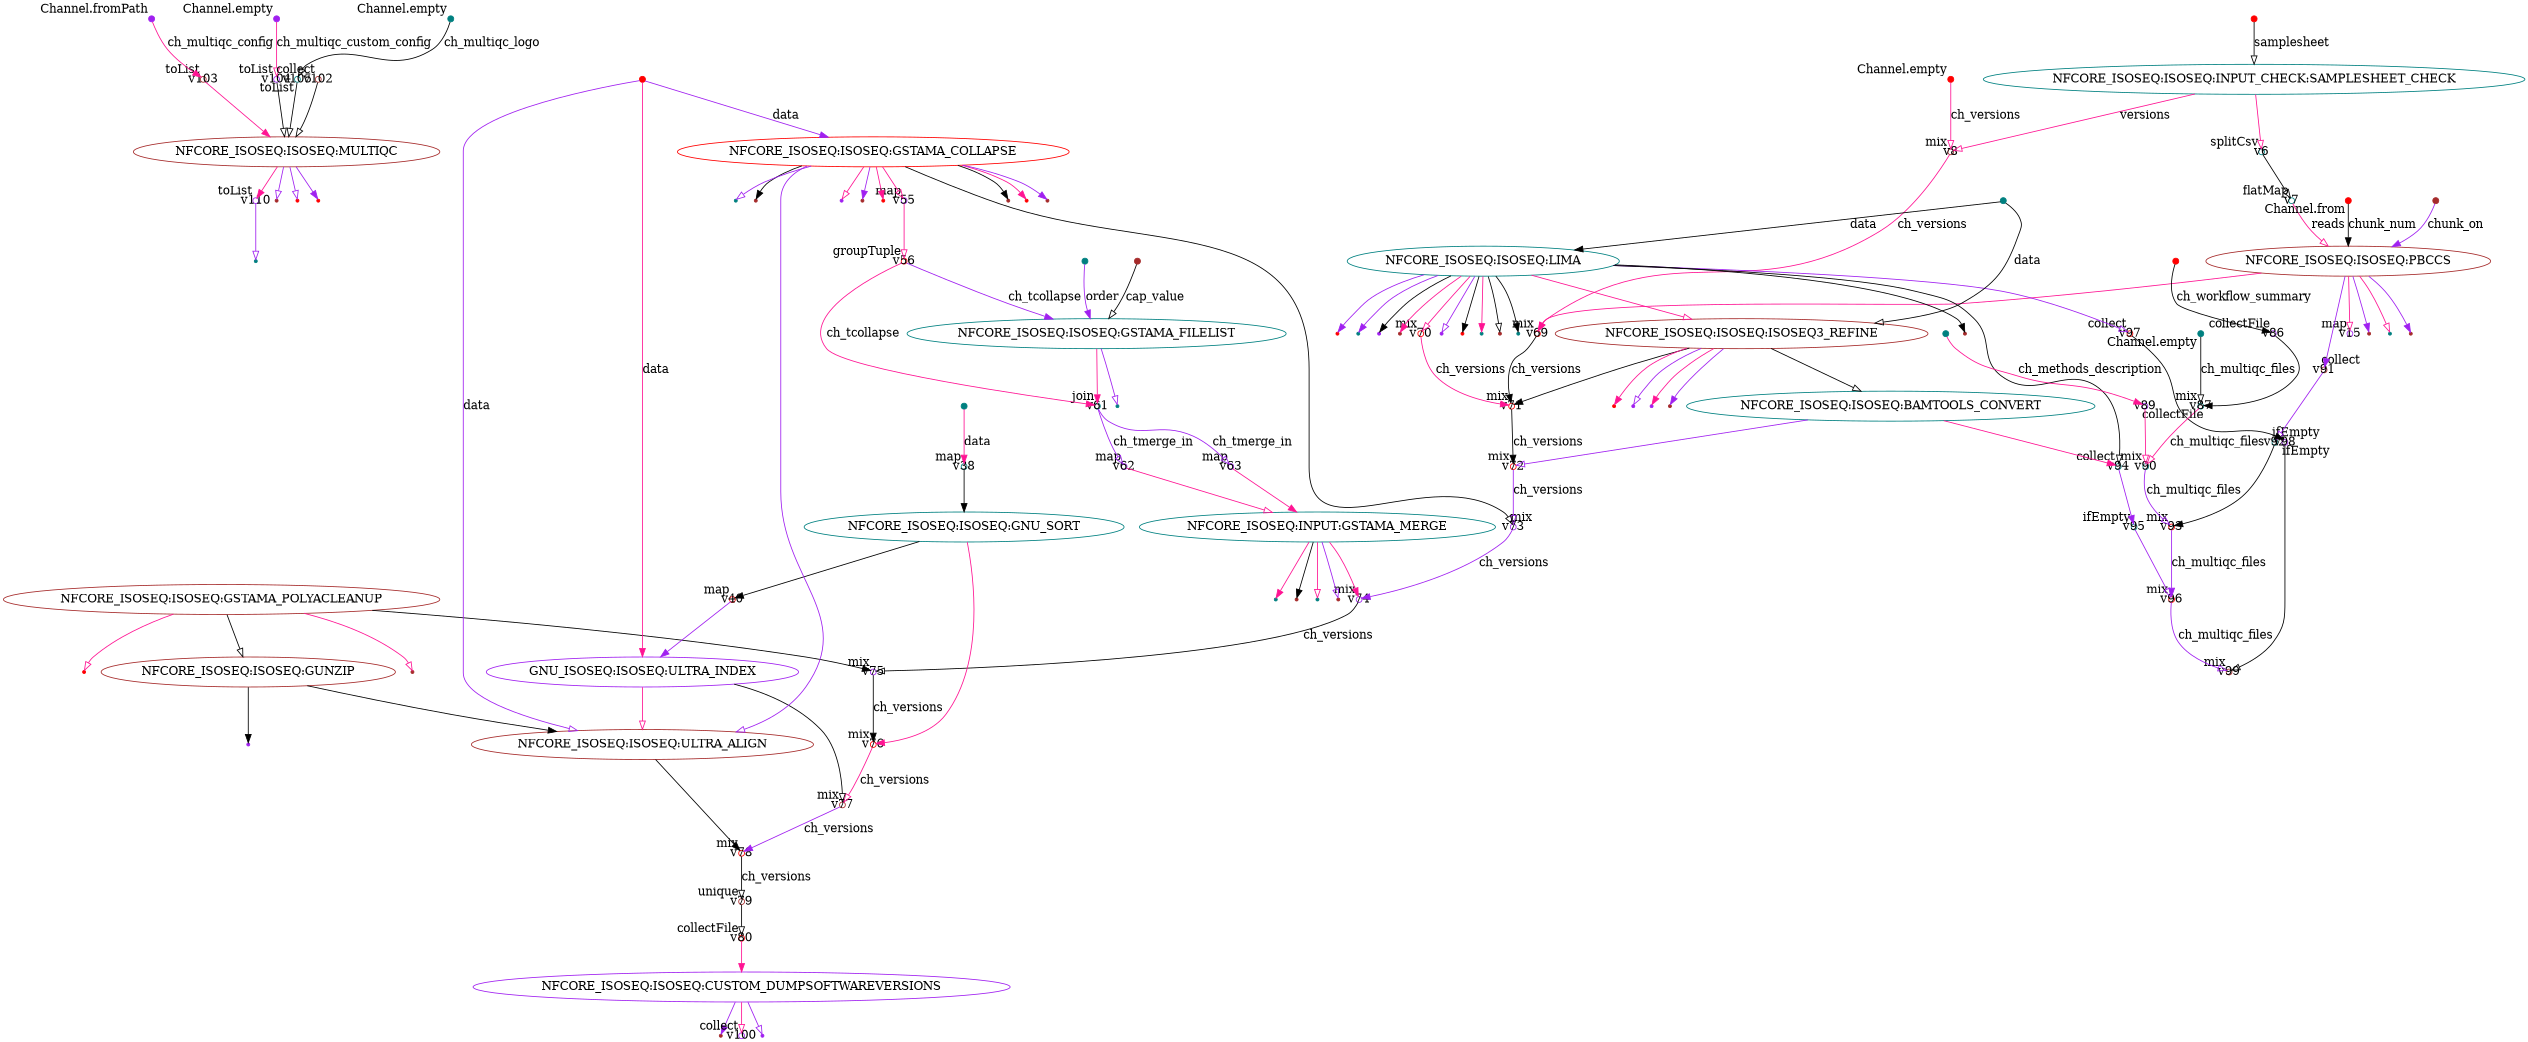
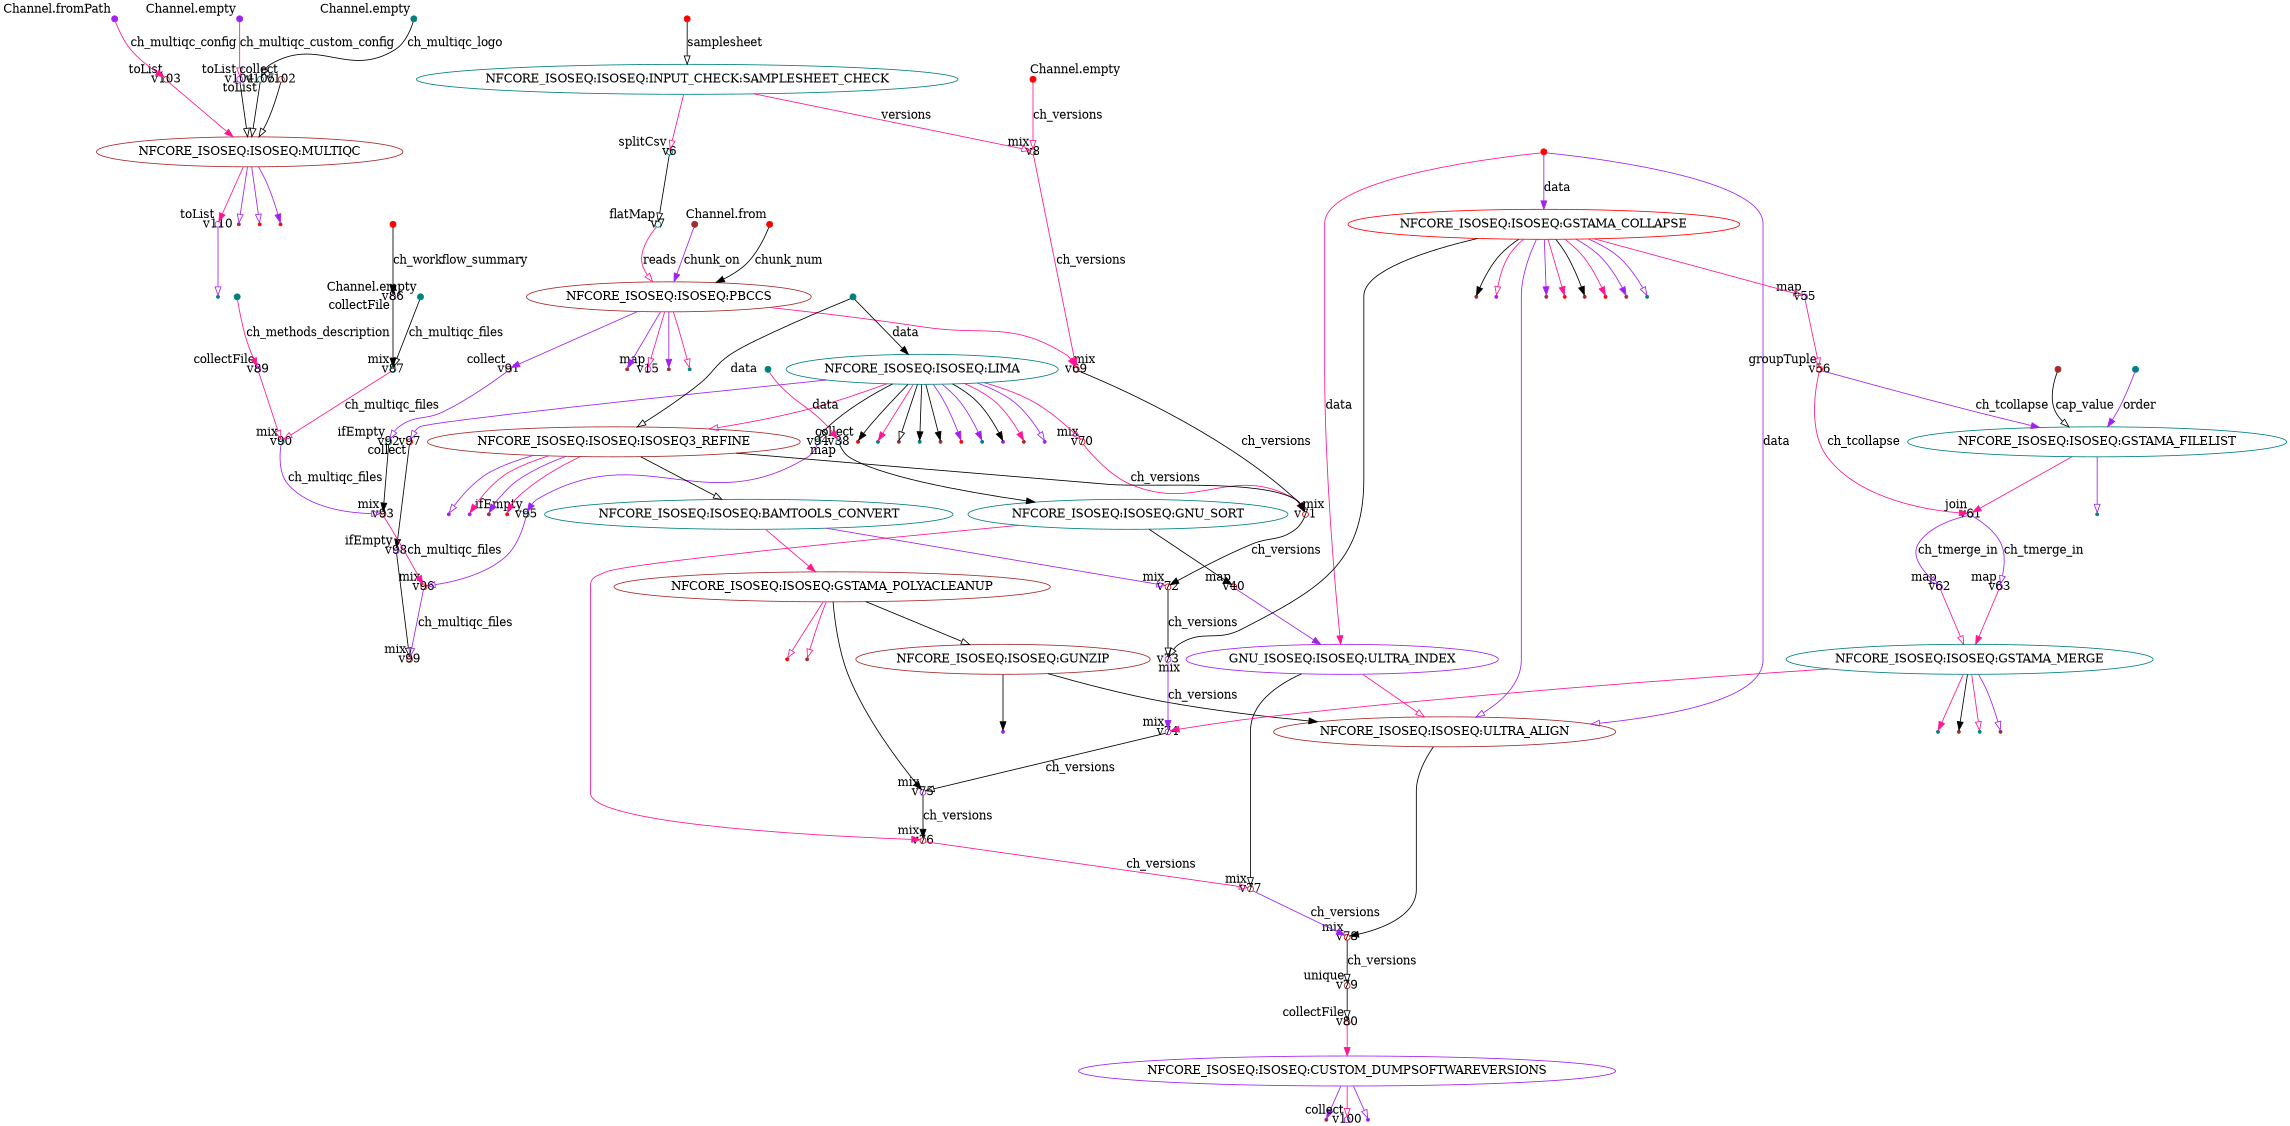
(2026, 442) -> (782, 543)
(1513, 493) -> (1168, 619)
(1317, 527) -> (1970, 659)
(2172, 559) -> (402, 547)
